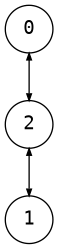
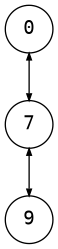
(29, 124) -> (29, 124)
(29, 220) -> (29, 220)
